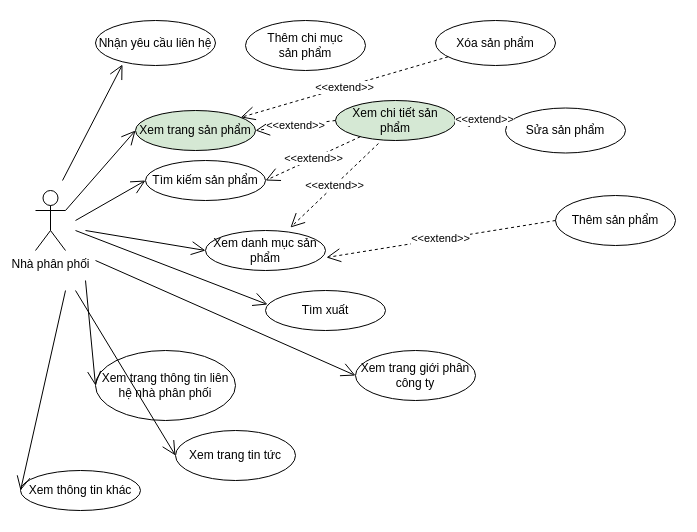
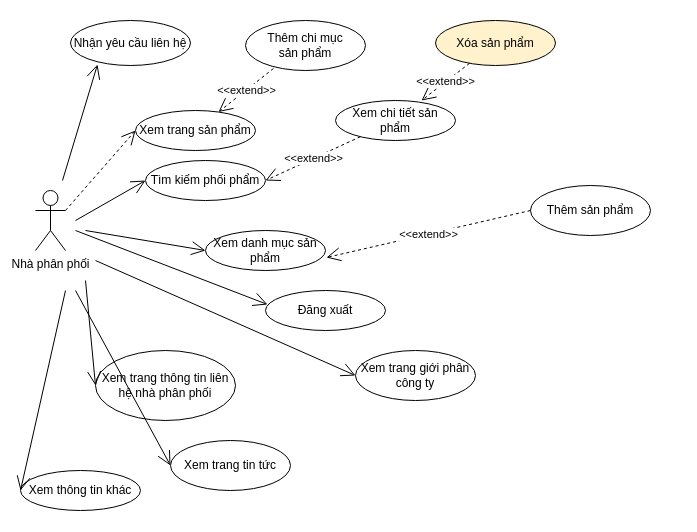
(156, 43) -> (131, 43)
(496, 43) -> (496, 43)
(346, 87) -> (446, 81)
none -> (247, 89)
(486, 120) -> none
(396, 121) -> (396, 121)
(297, 125) -> none
(196, 131) -> (196, 131)
(566, 131) -> none
(100, 171) -> (100, 171)
(206, 181) -> (206, 181)
(336, 184) -> none
(616, 221) -> (591, 211)
(326, 311) -> (326, 311)
(236, 456) -> (231, 466)
